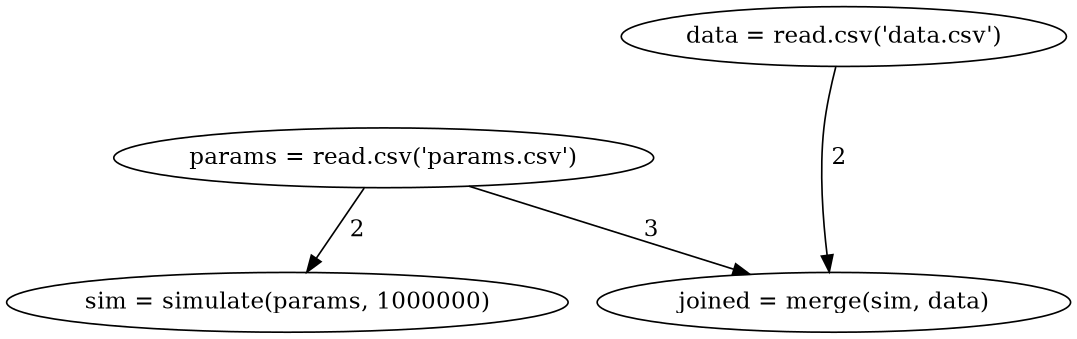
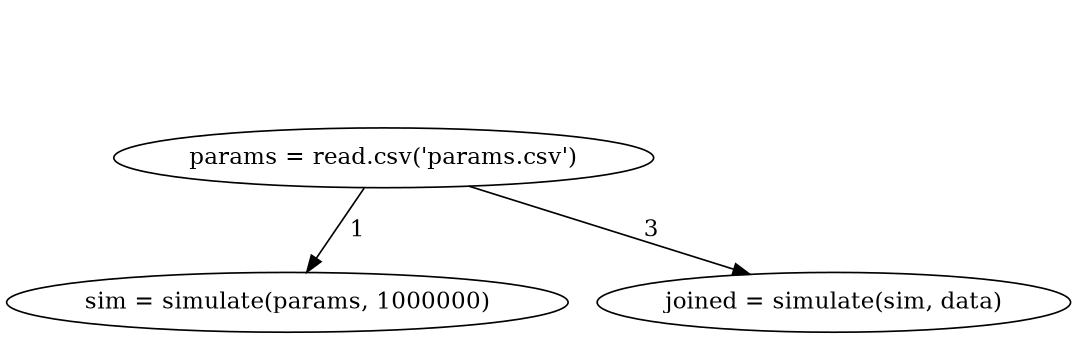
(844, 37) -> none
(354, 230) -> (354, 230)
(834, 302) -> (834, 302)
